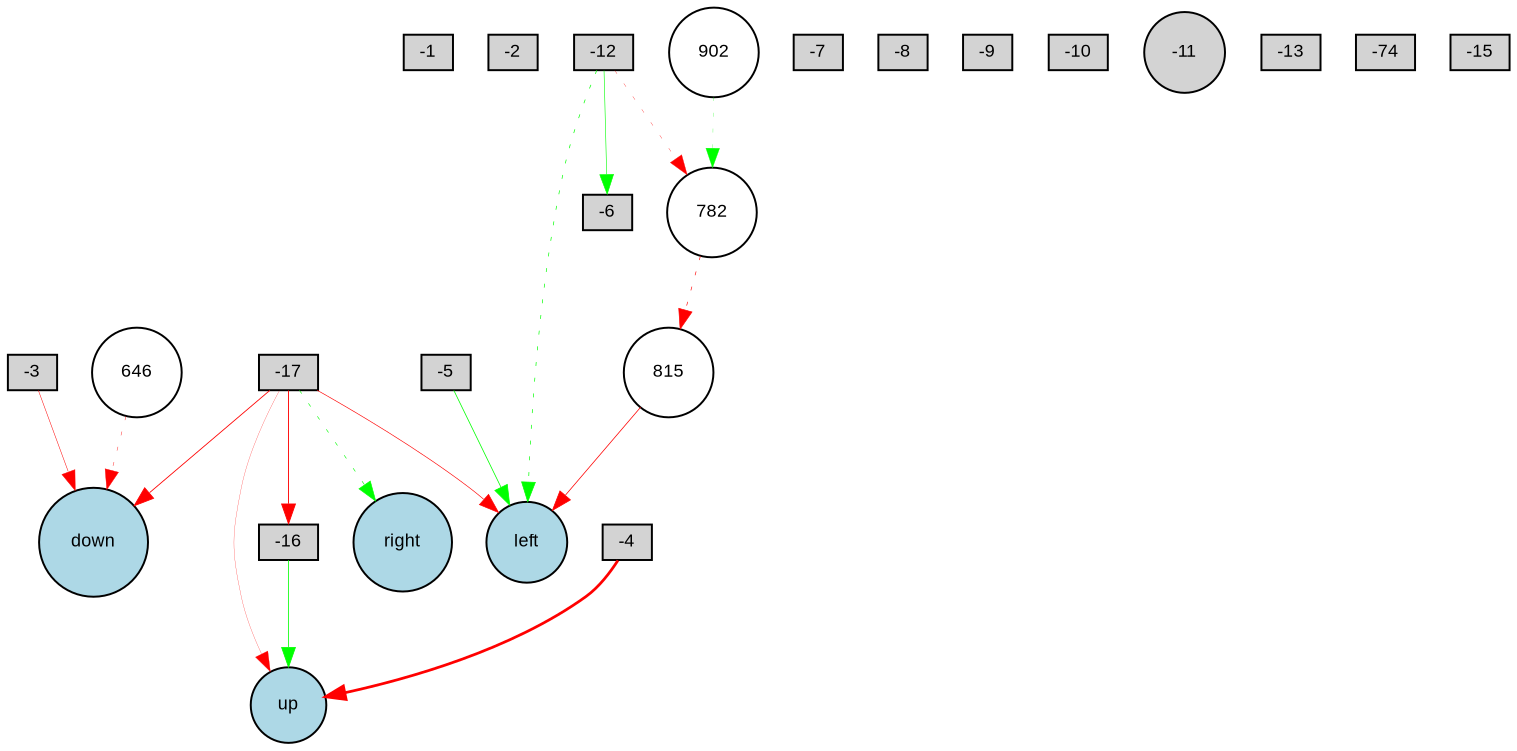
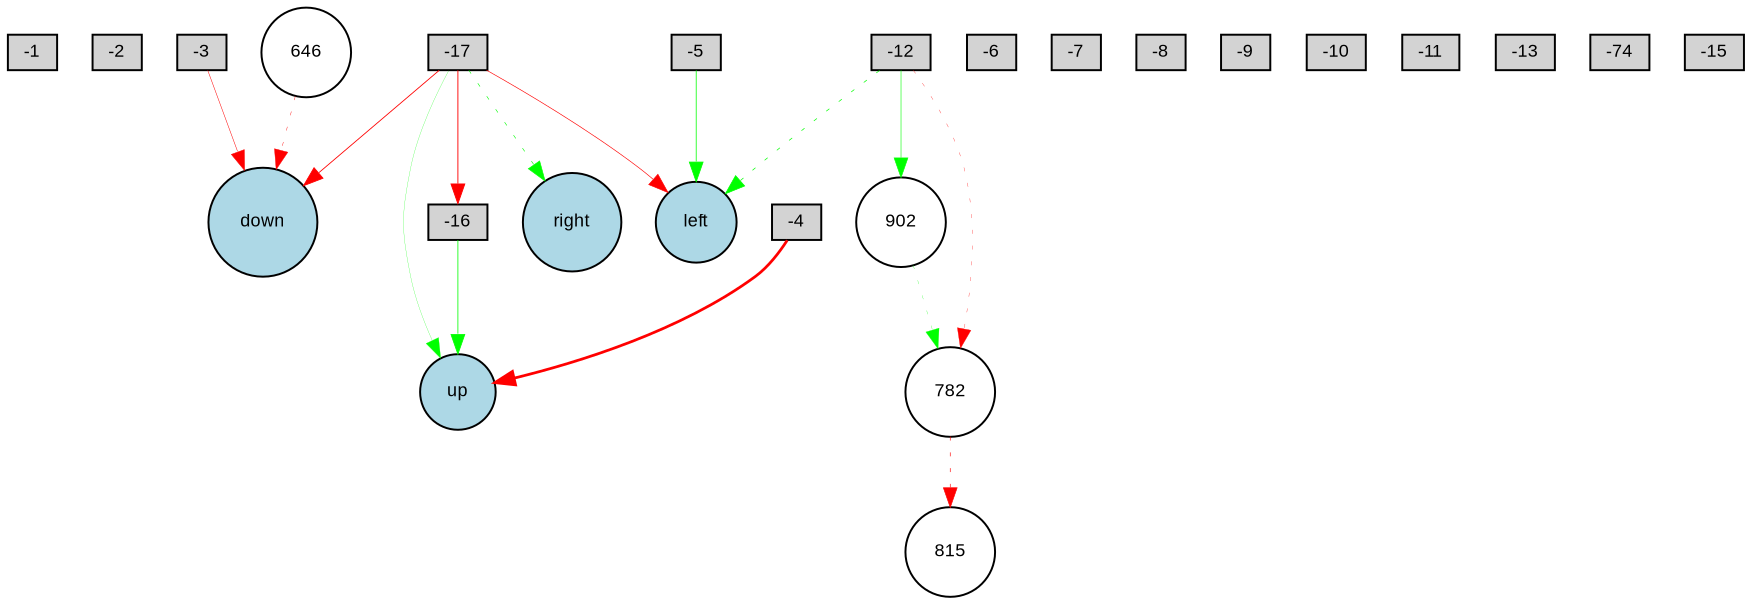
(1185, 52) -> (1431, 52)
(605, 122) -> (901, 114)
(603, 451) -> none
(236, 520) -> (405, 204)
